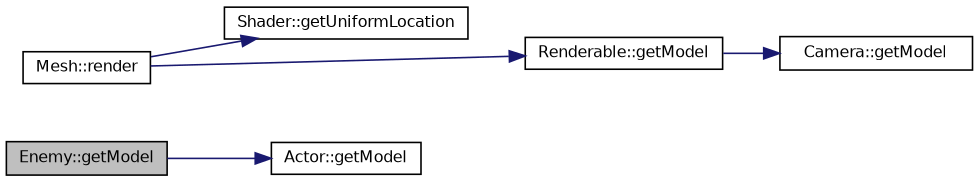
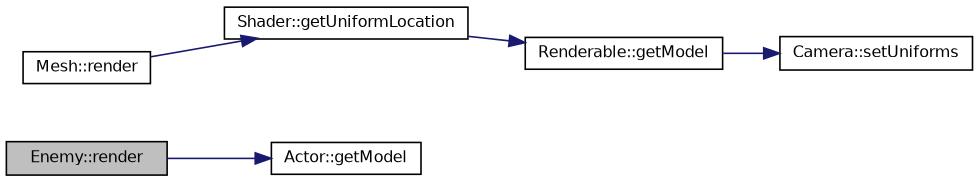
(876, 53) -> (876, 53)
(330, 61) -> (489, 39)
(87, 158) -> (87, 158)
